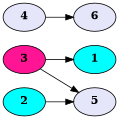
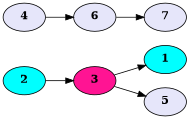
none -> (165, 17)
(56, 102) -> (56, 81)
